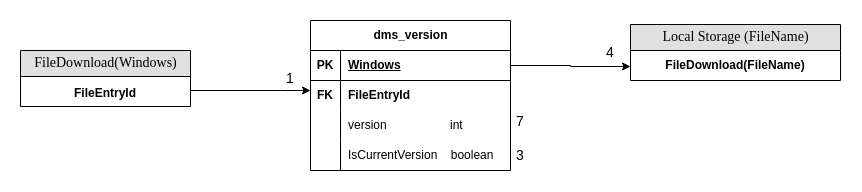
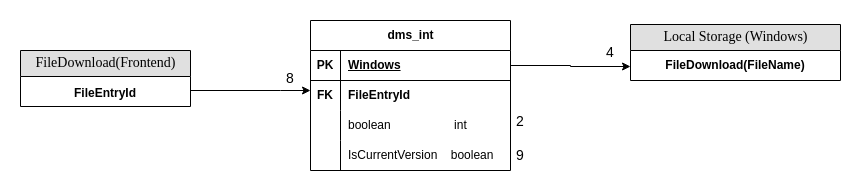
(411, 36) -> (411, 36)
(736, 38) -> (736, 38)
(106, 64) -> (106, 64)
(291, 79) -> (291, 79)
(521, 122) -> (521, 122)
(429, 126) -> (429, 126)
(521, 156) -> (521, 156)
